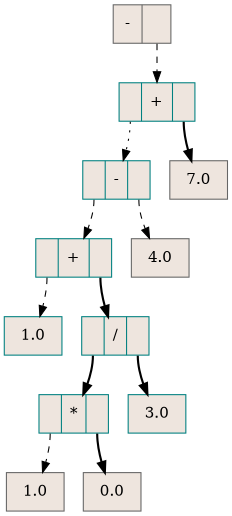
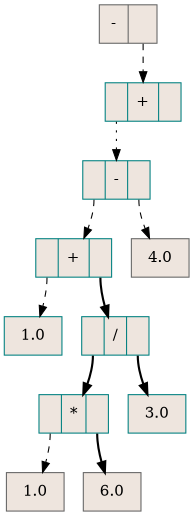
(199, 180) -> none
(112, 492) -> (112, 492)
